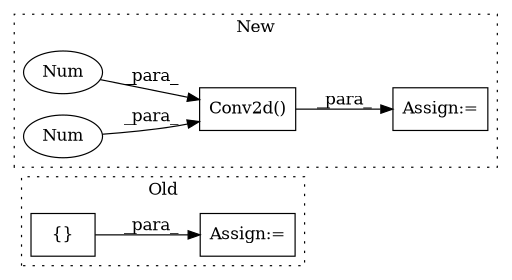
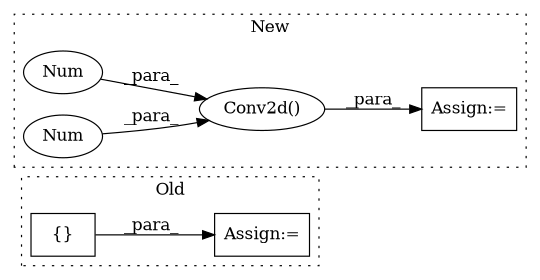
(248, 109) -> (262, 109)
